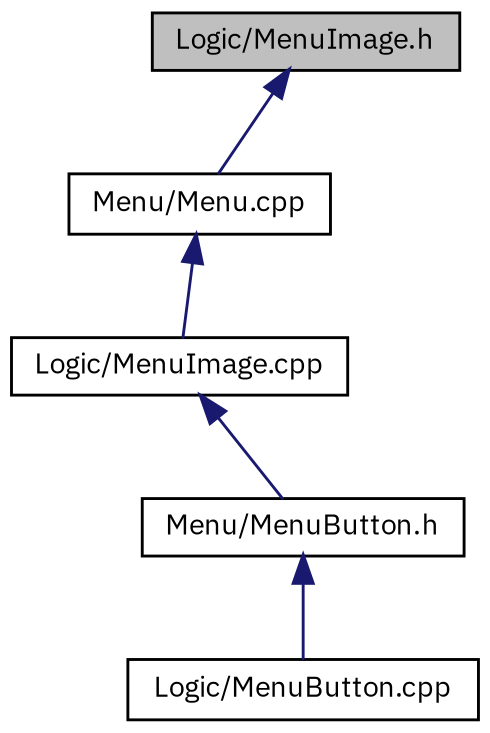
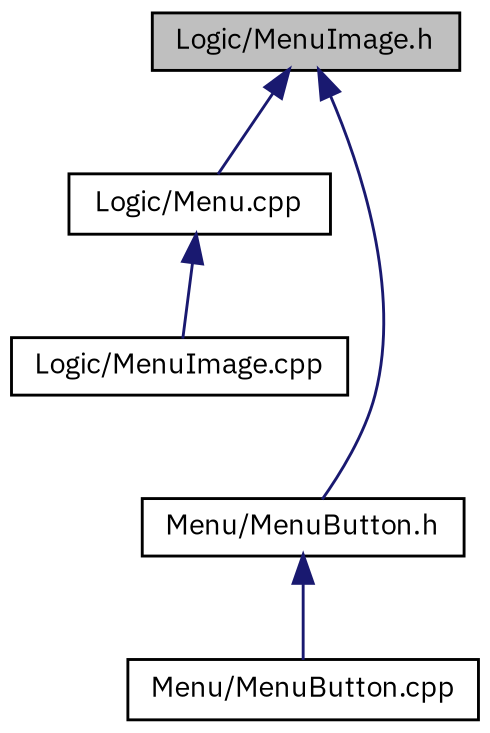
(200, 204) -> (200, 204)
(251, 458) -> (383, 301)
(303, 690) -> (303, 690)
